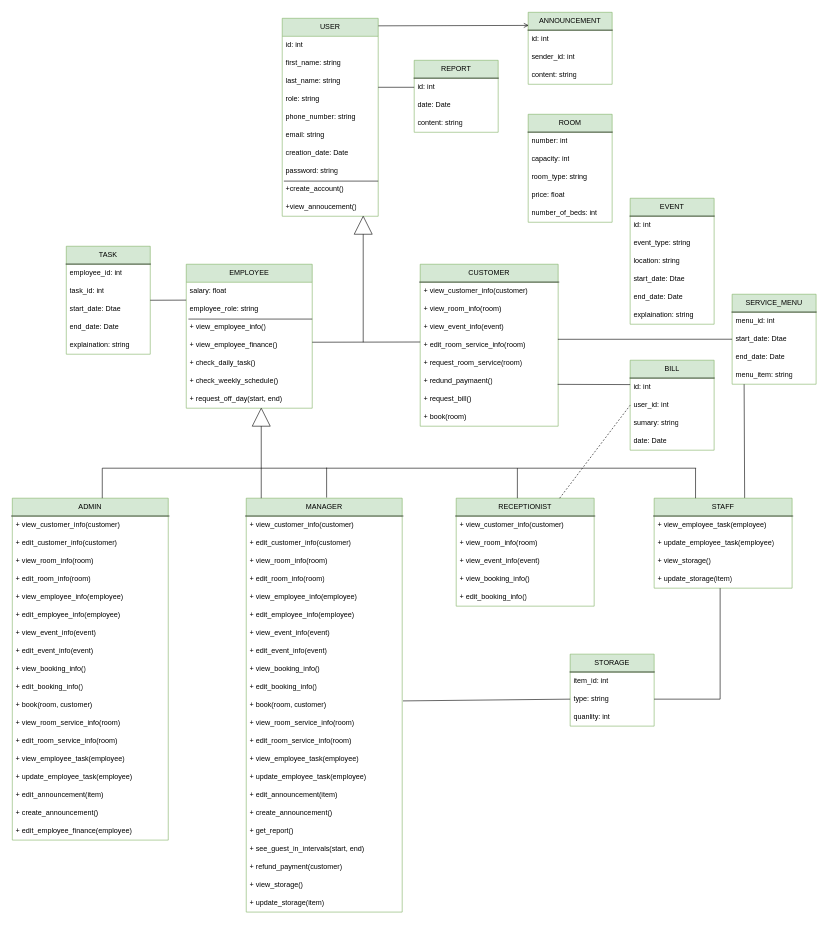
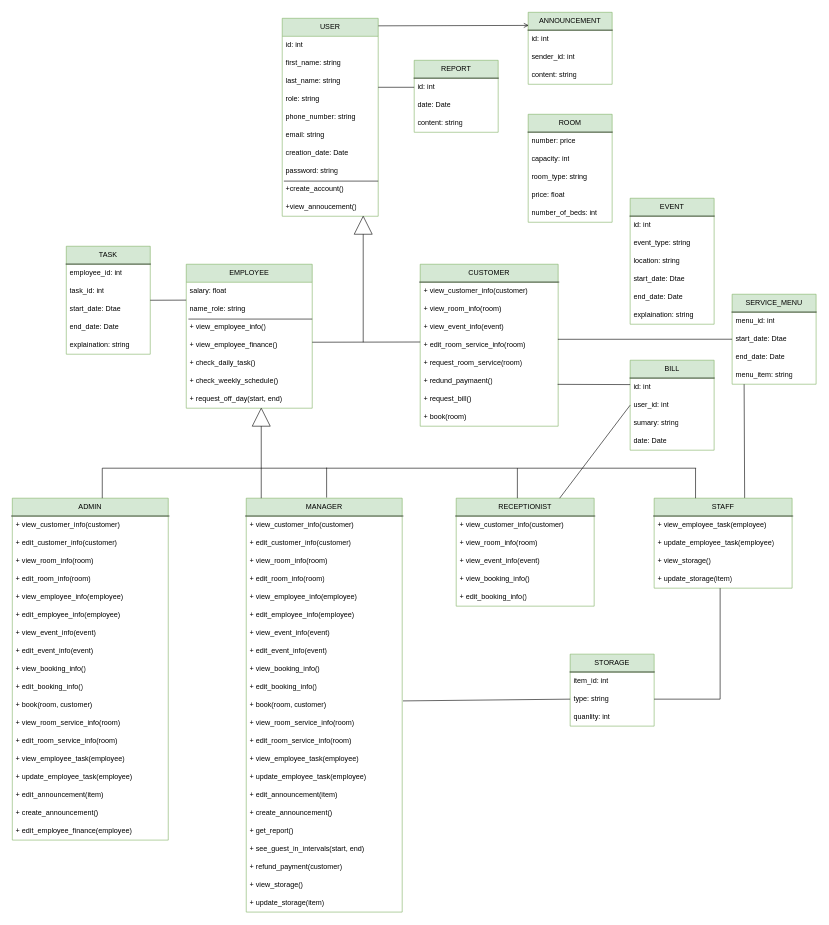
(551, 141) -> (555, 141)
(228, 309) -> (220, 309)
(594, 453) -> (594, 453)
